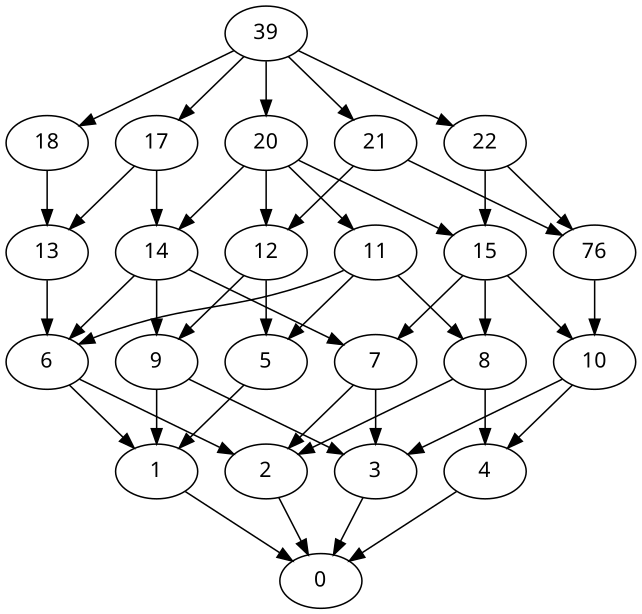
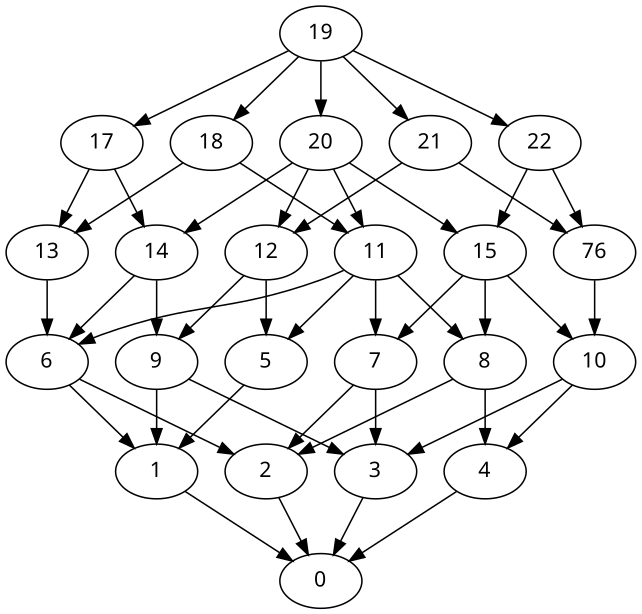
(266, 33) -> (321, 33)
none -> (285, 192)
(277, 312) -> (376, 300)
